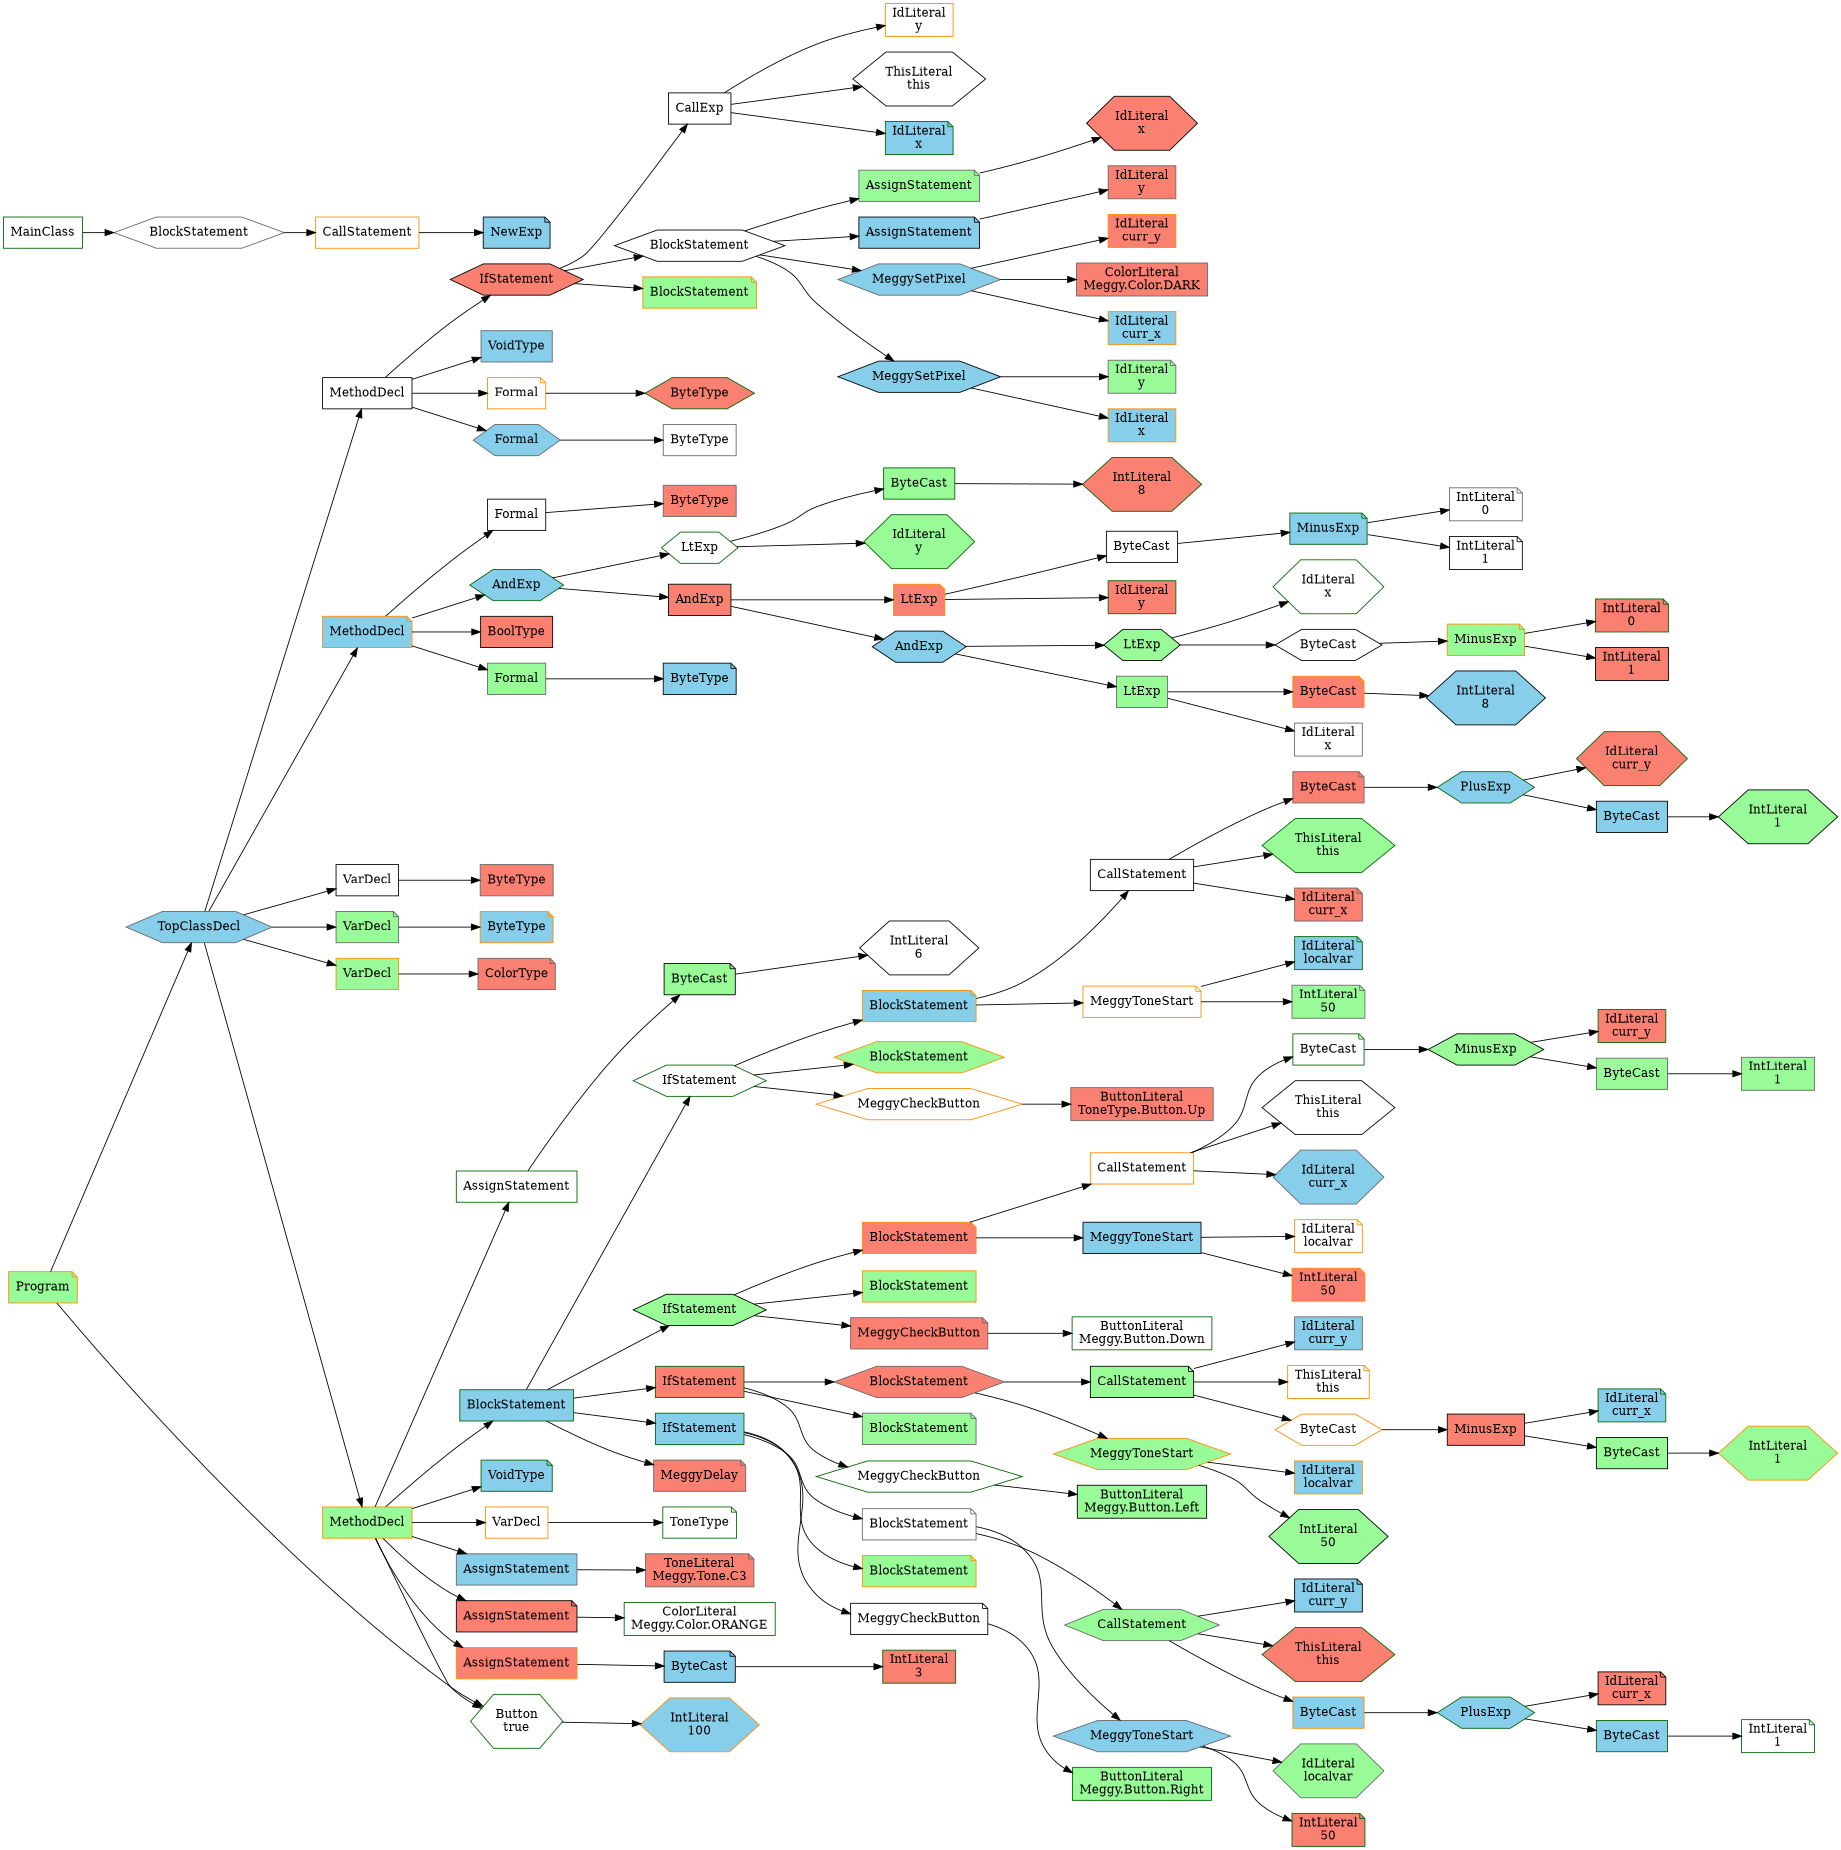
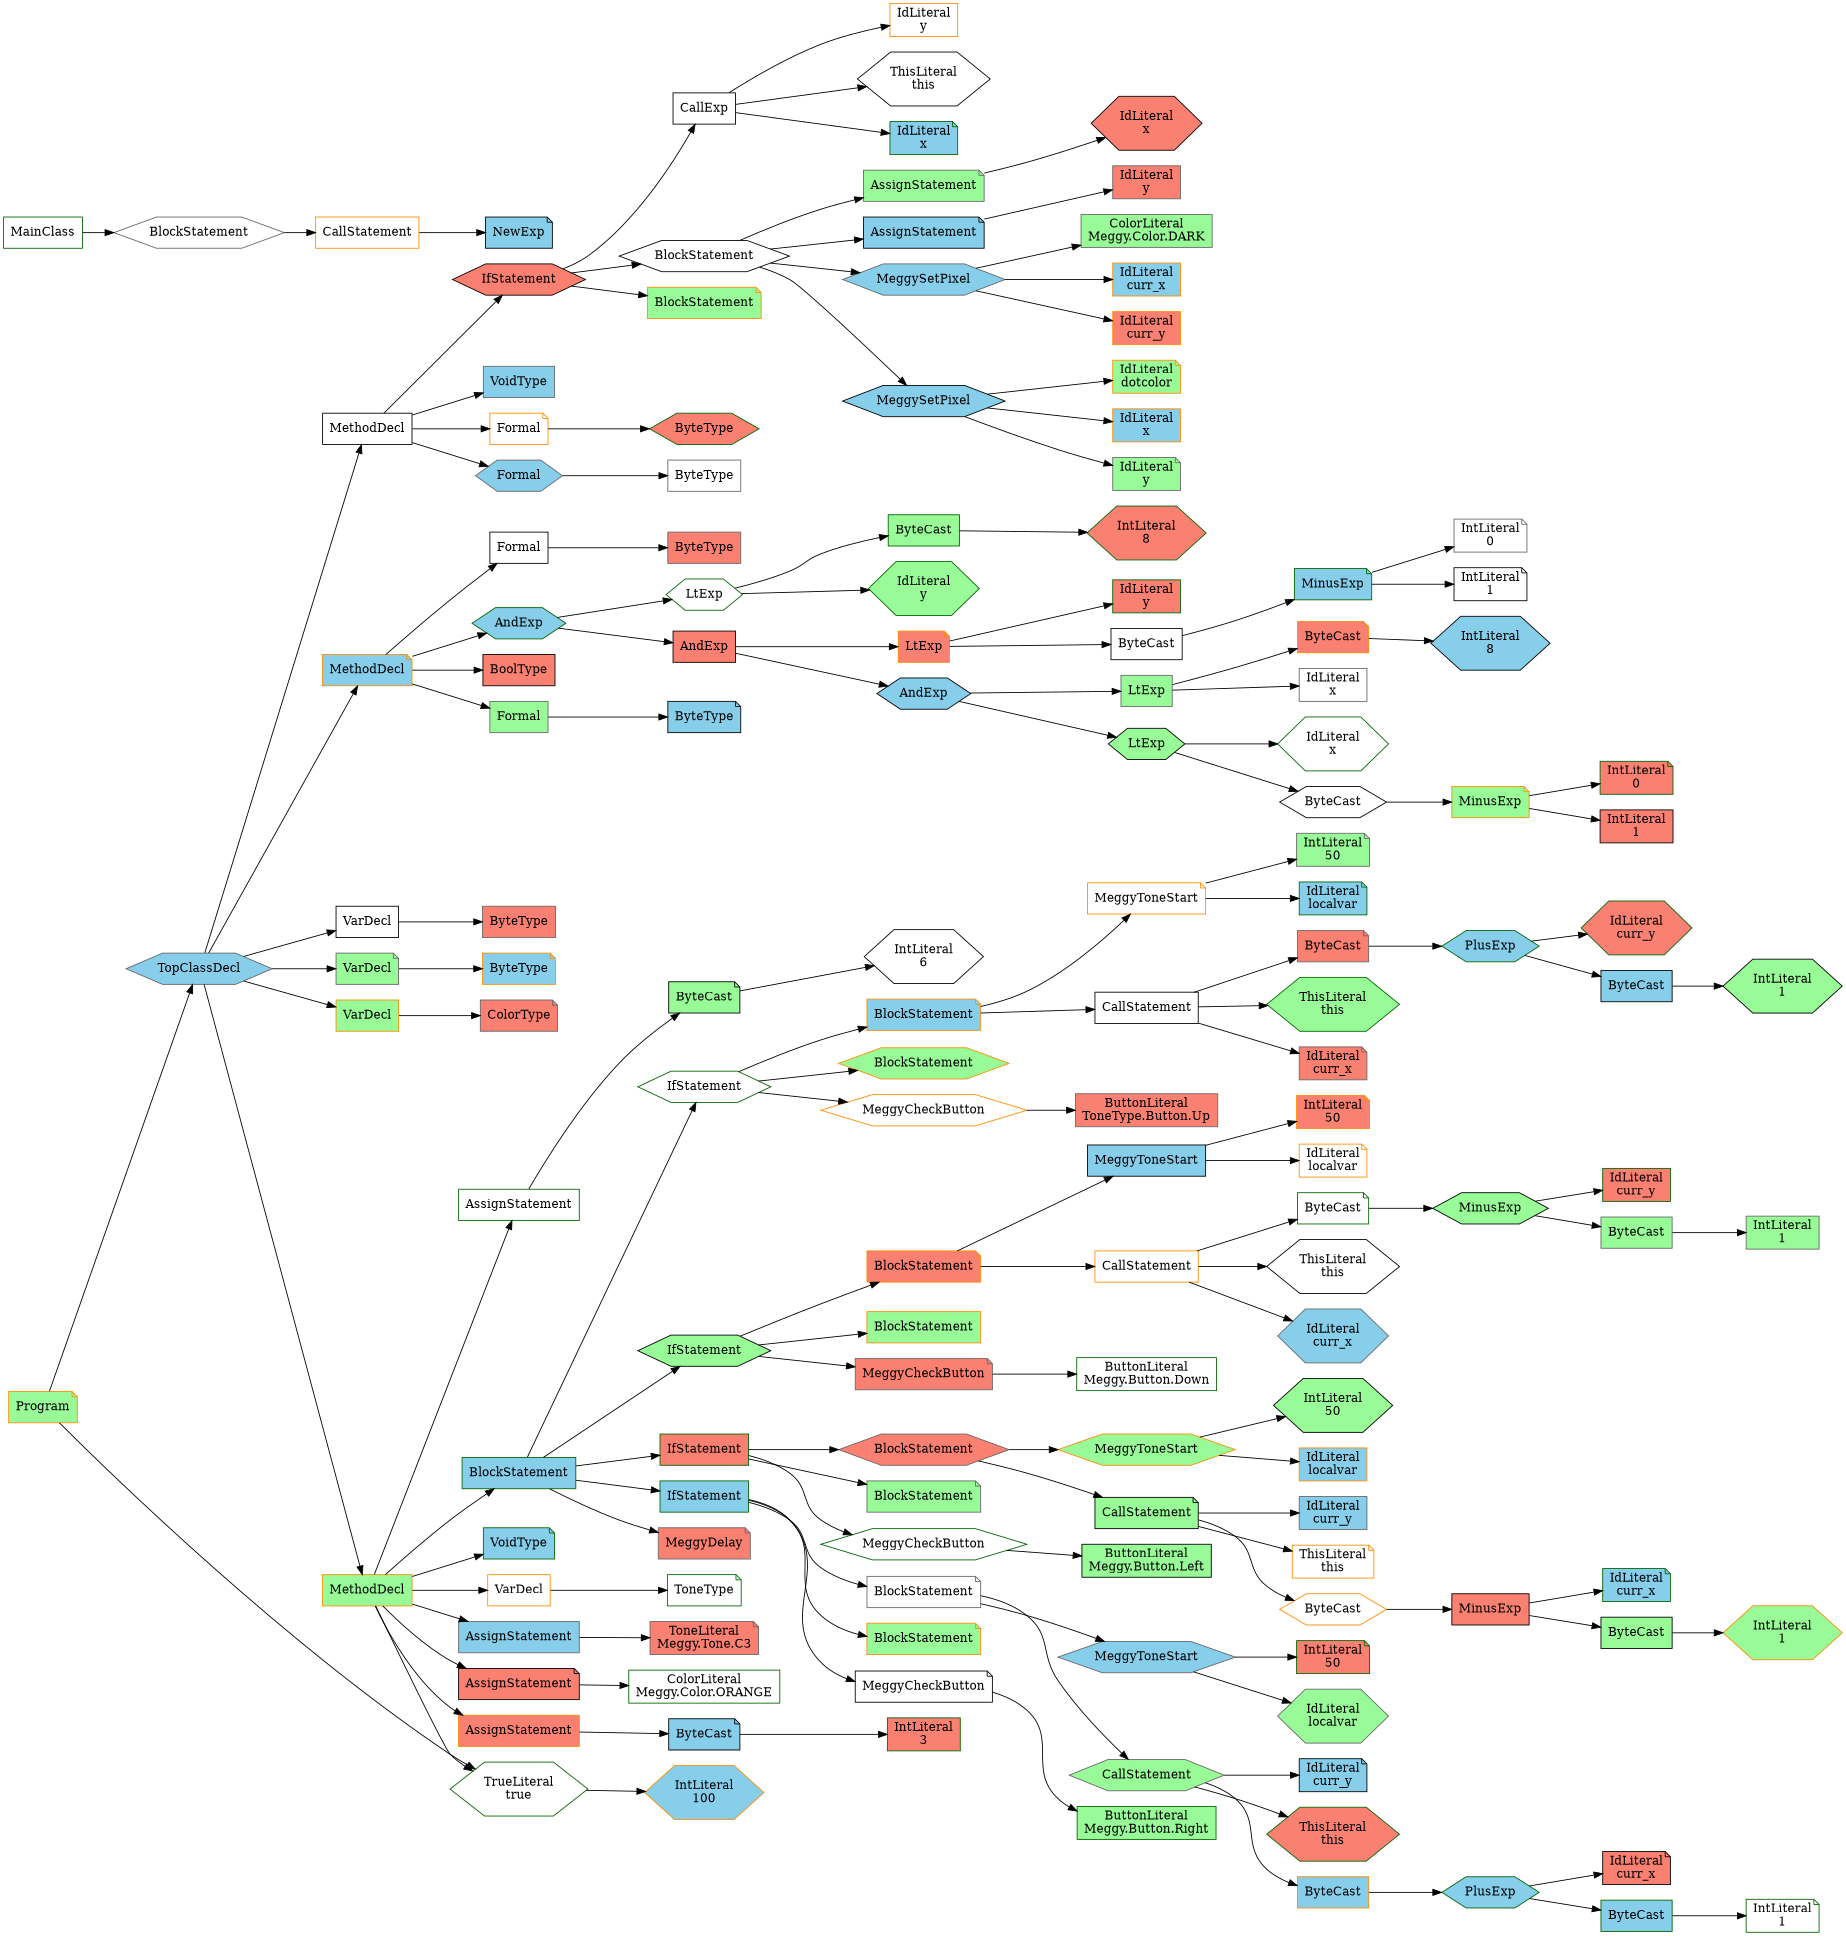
(1142, 280) -> (1147, 231)
none -> (1147, 377)
(517, 1721) -> (519, 1789)
